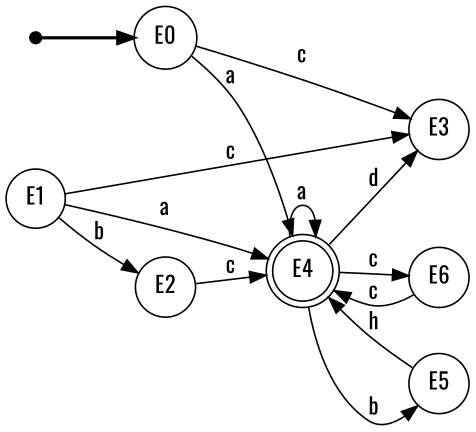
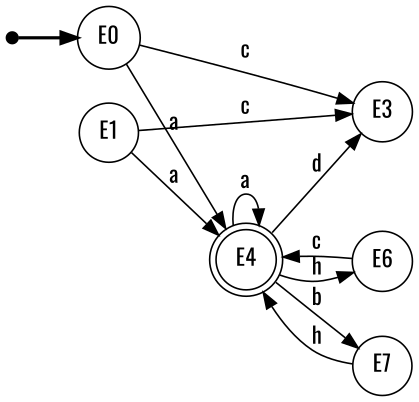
(374, 261) -> (317, 269)
(165, 287) -> none
(439, 384) -> (382, 366)
